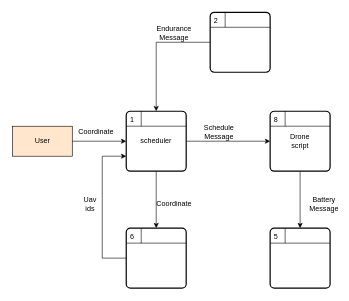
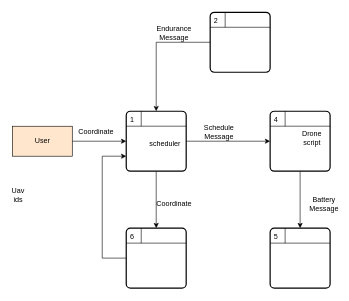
(276, 120) -> (276, 120)
(156, 141) -> (165, 144)
(300, 141) -> (312, 138)
(90, 204) -> (18, 195)
